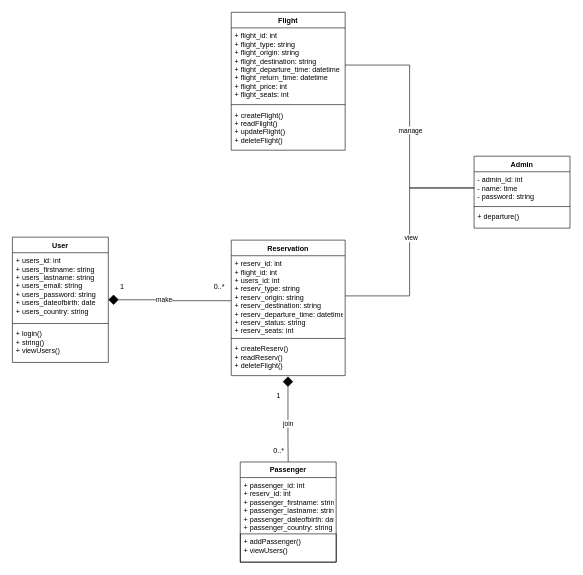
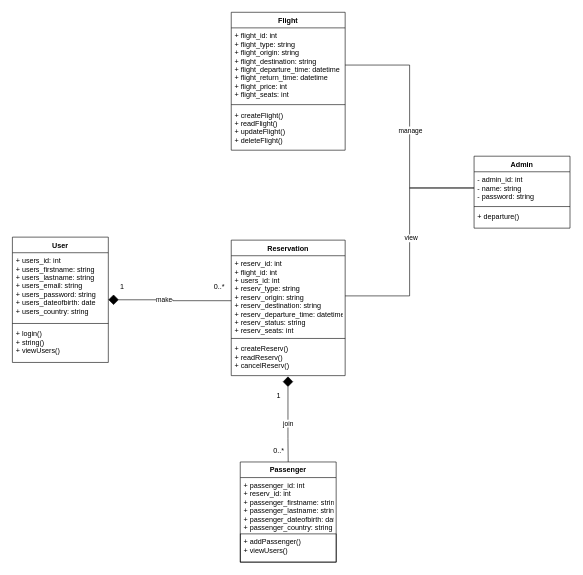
(502, 180) -> (502, 180)
(266, 349) -> (266, 349)
